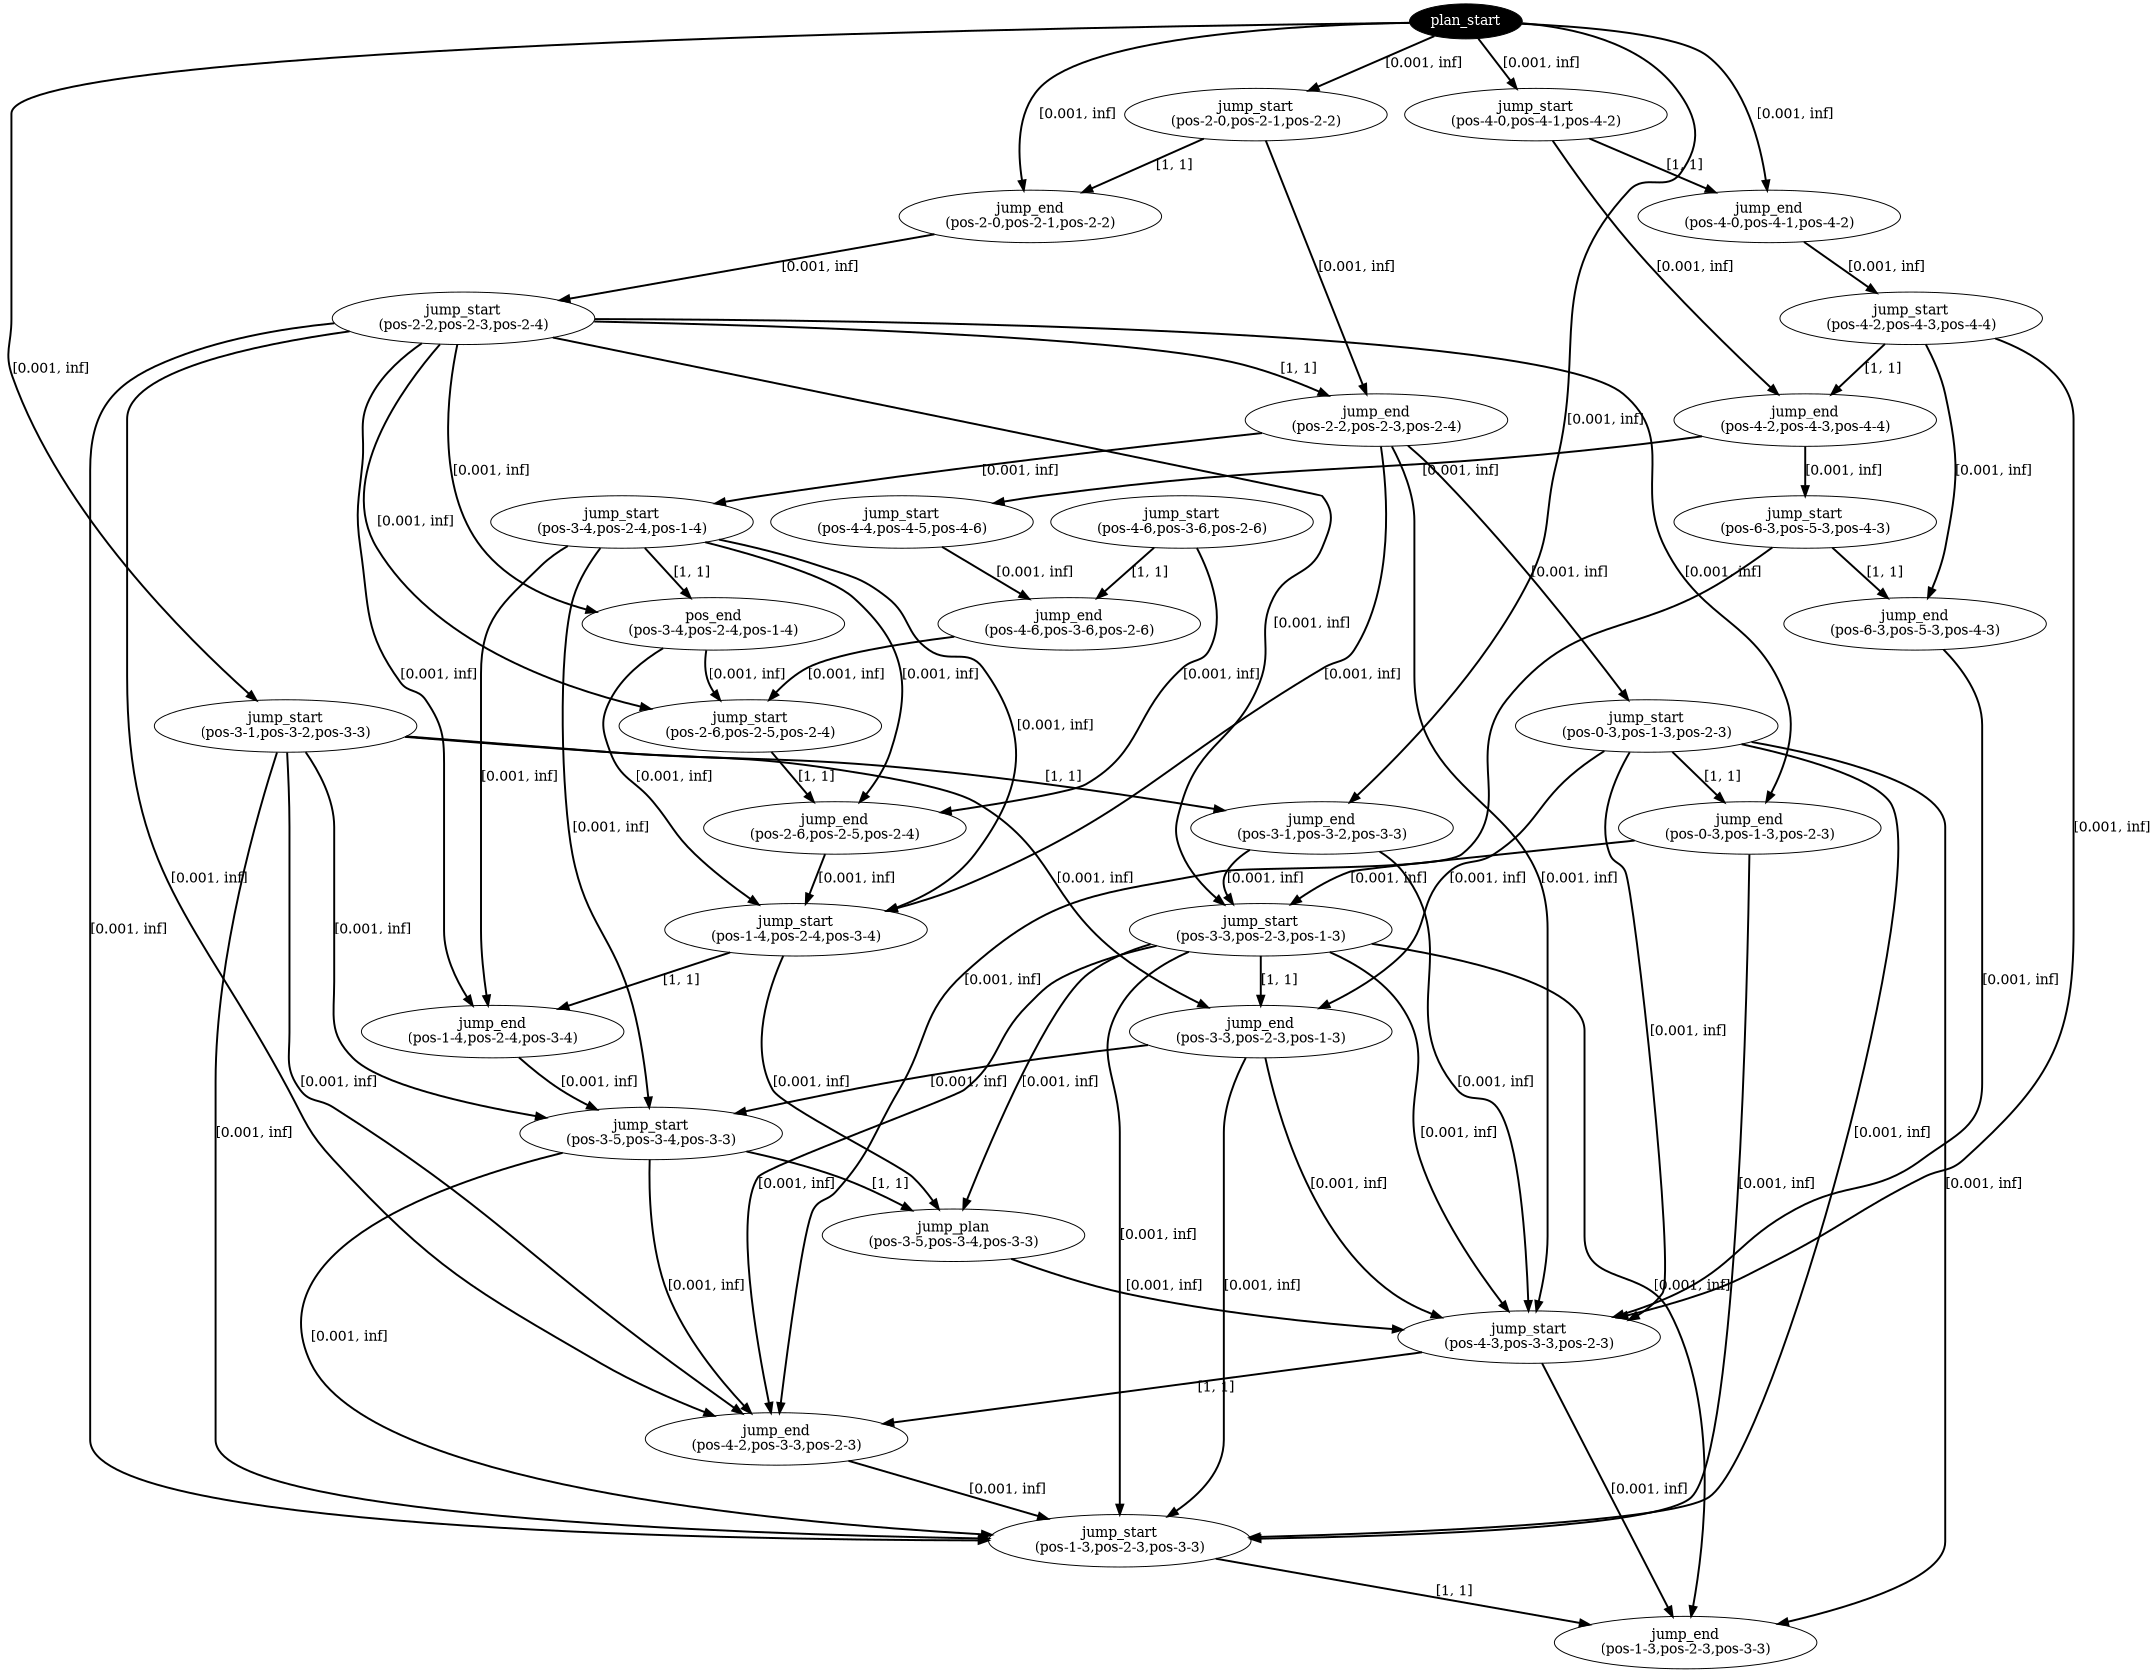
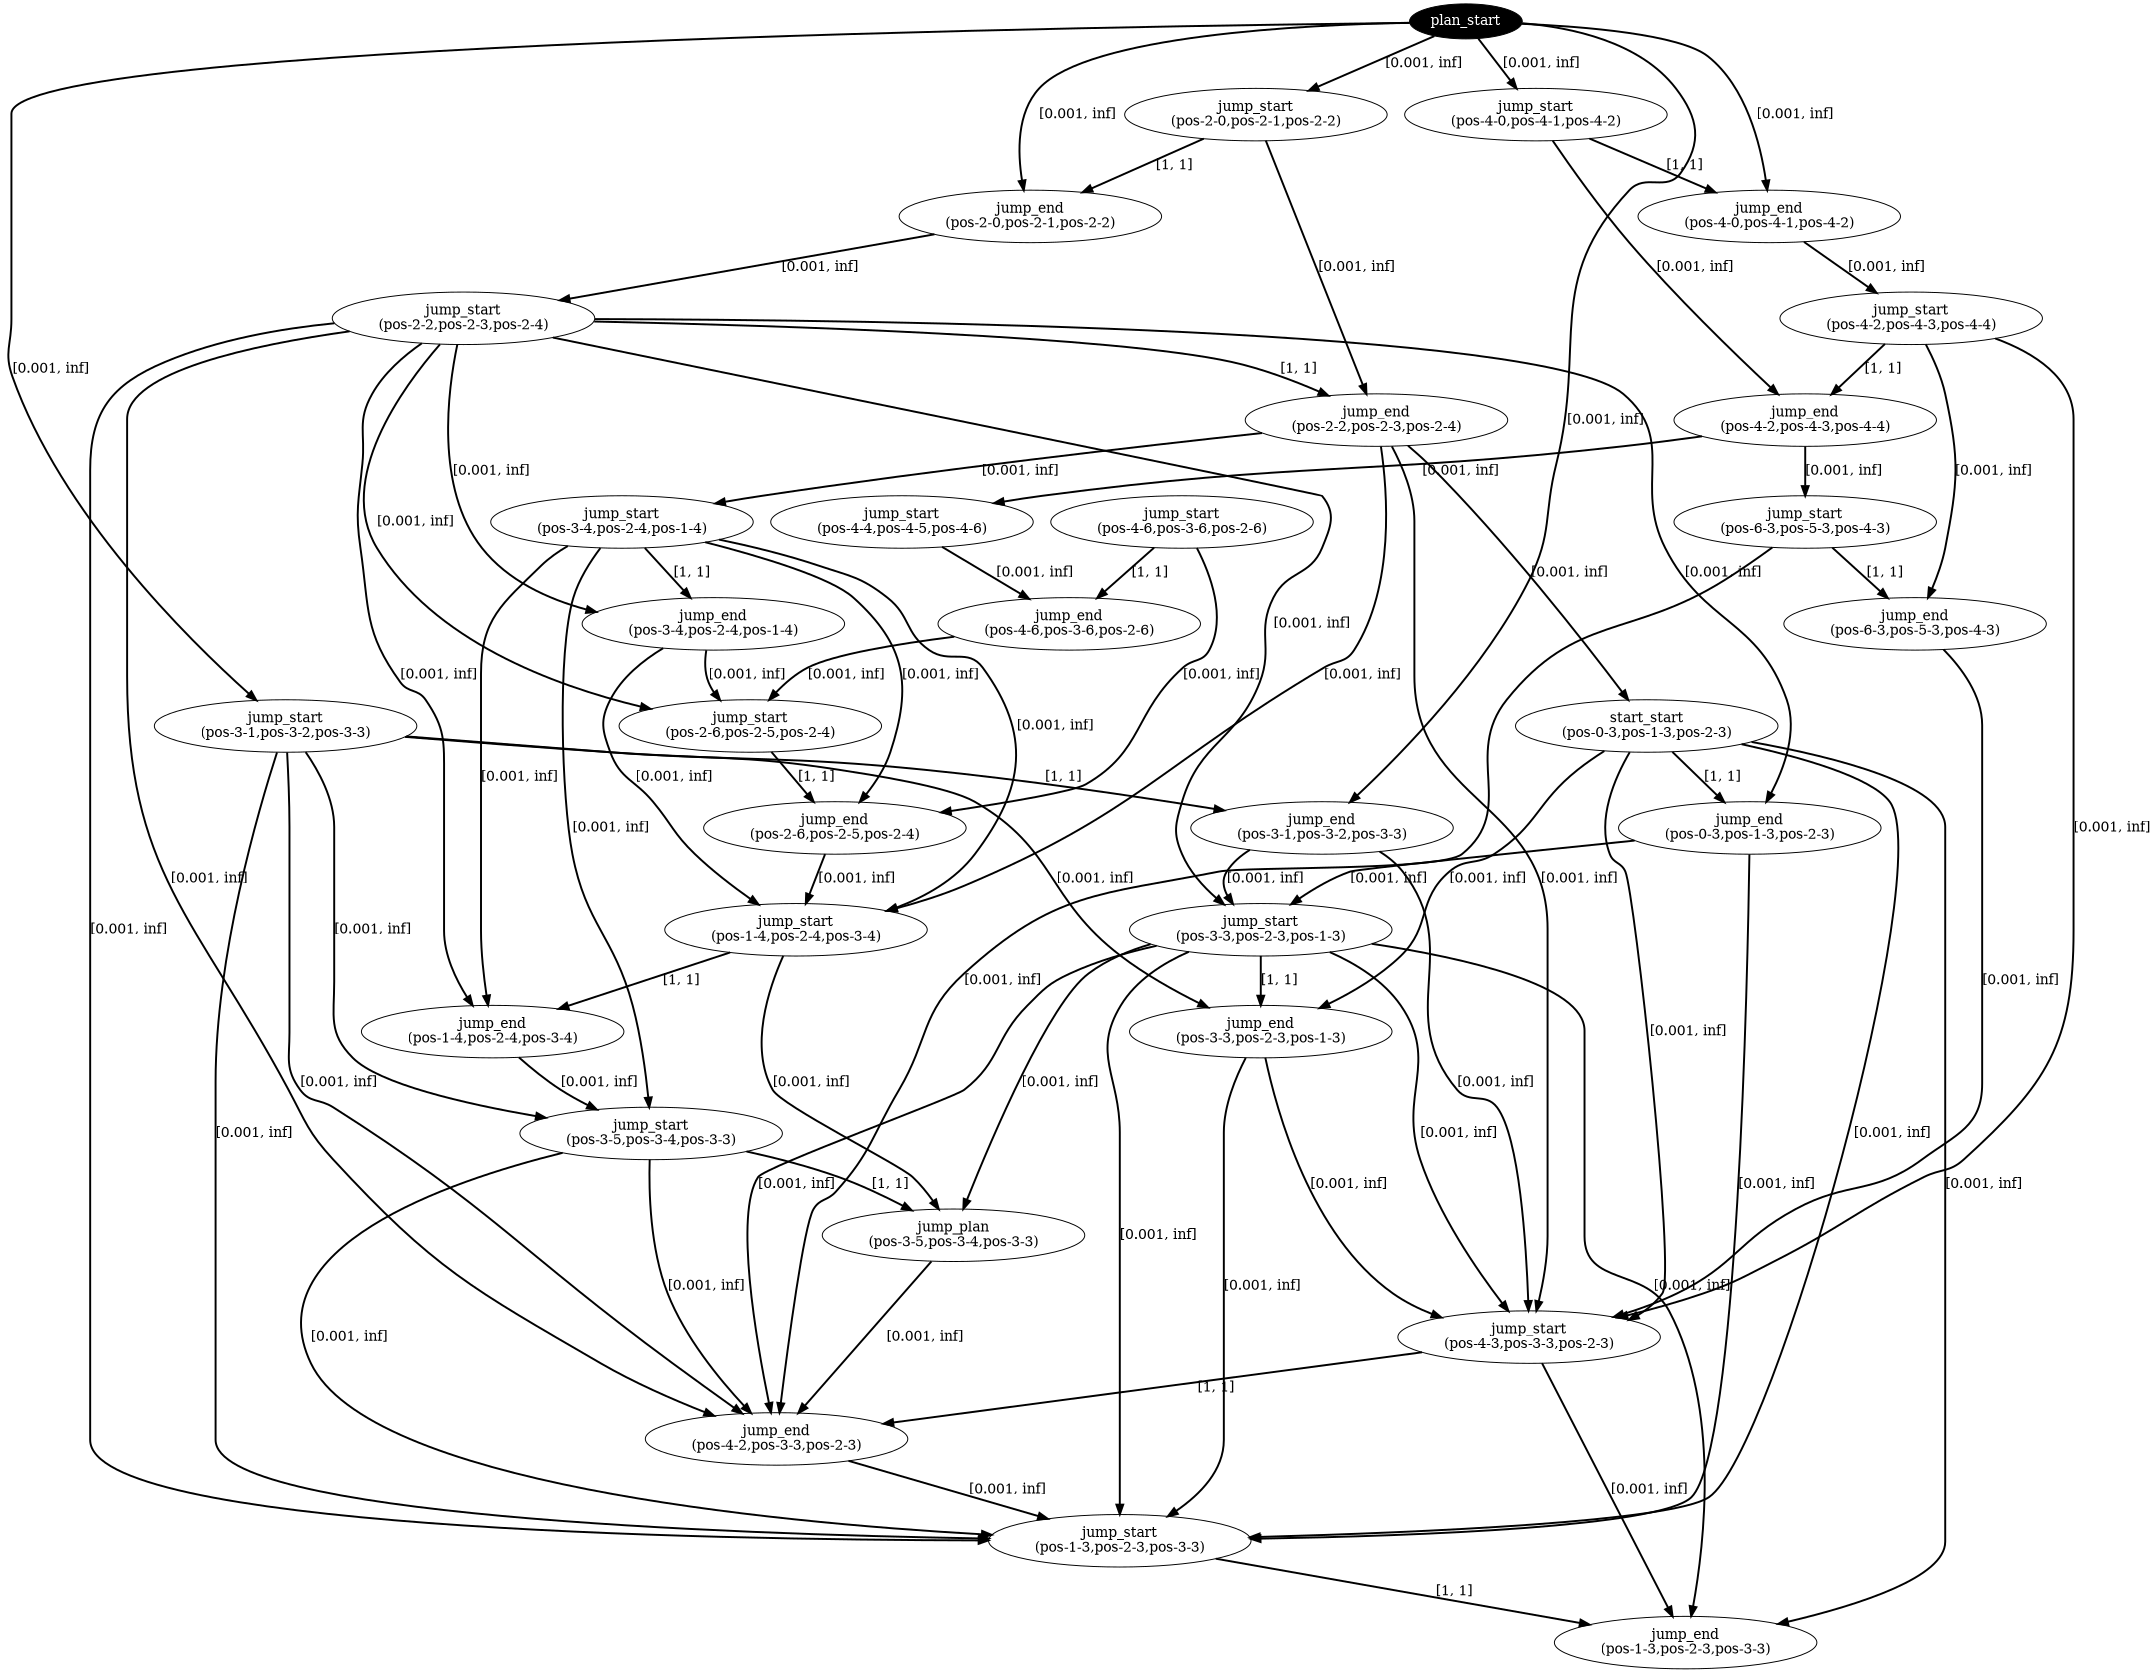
(713, 624) -> (713, 624)
(1647, 726) -> (1647, 726)
(946, 1073) -> none
(1199, 1307) -> (868, 1334)
